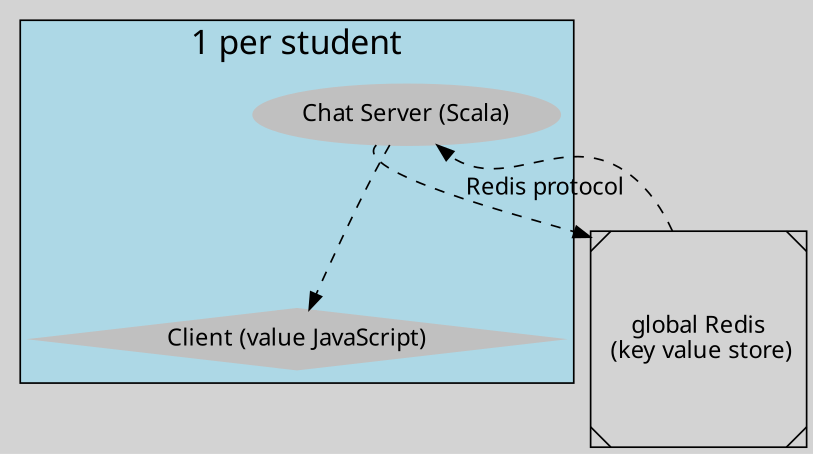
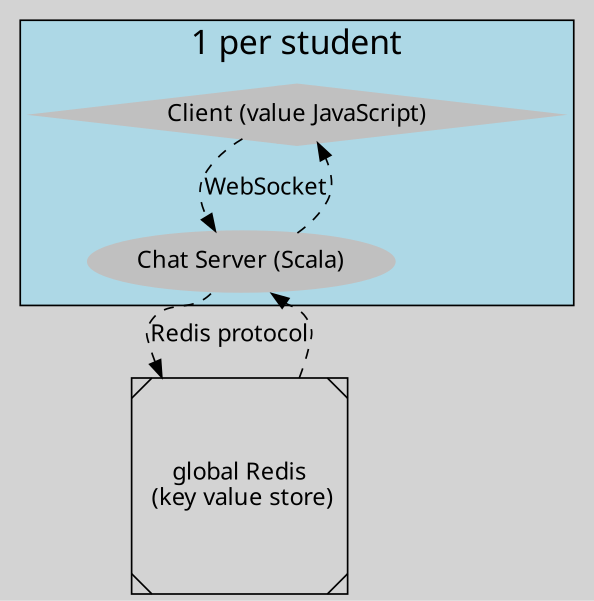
none -> (207, 171)
